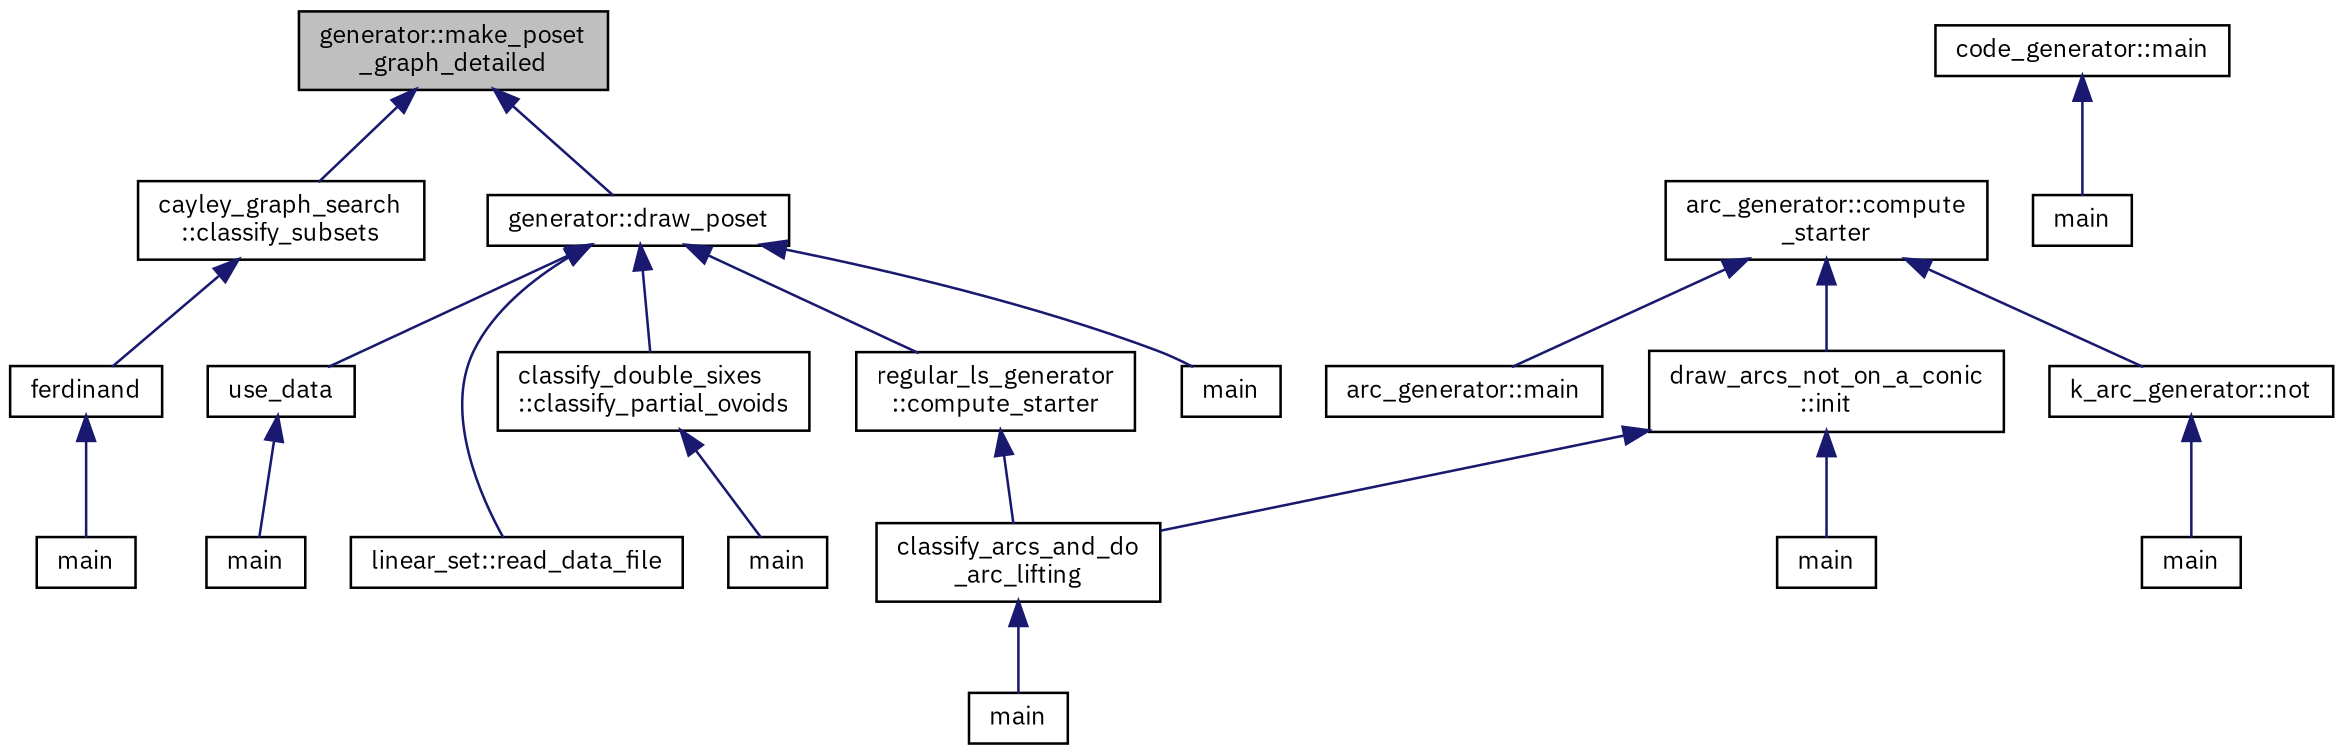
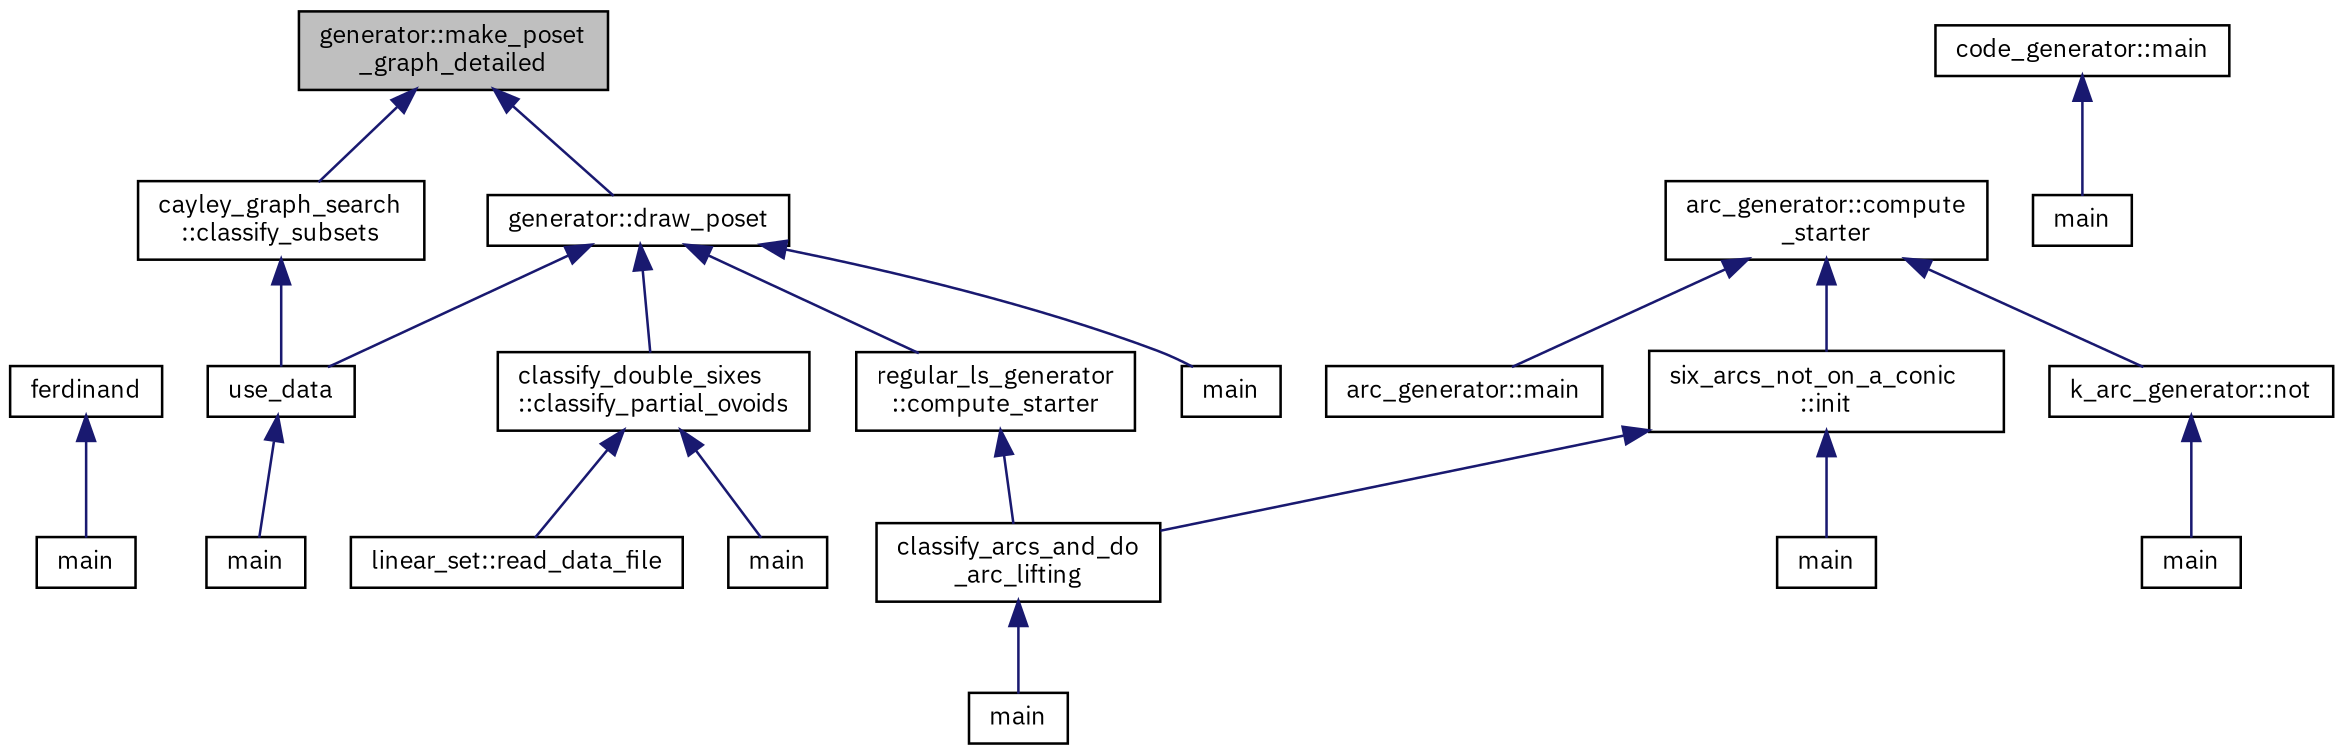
(165, 321) -> (281, 326)
(465, 380) -> (571, 494)
(1827, 391) -> (1827, 391)
